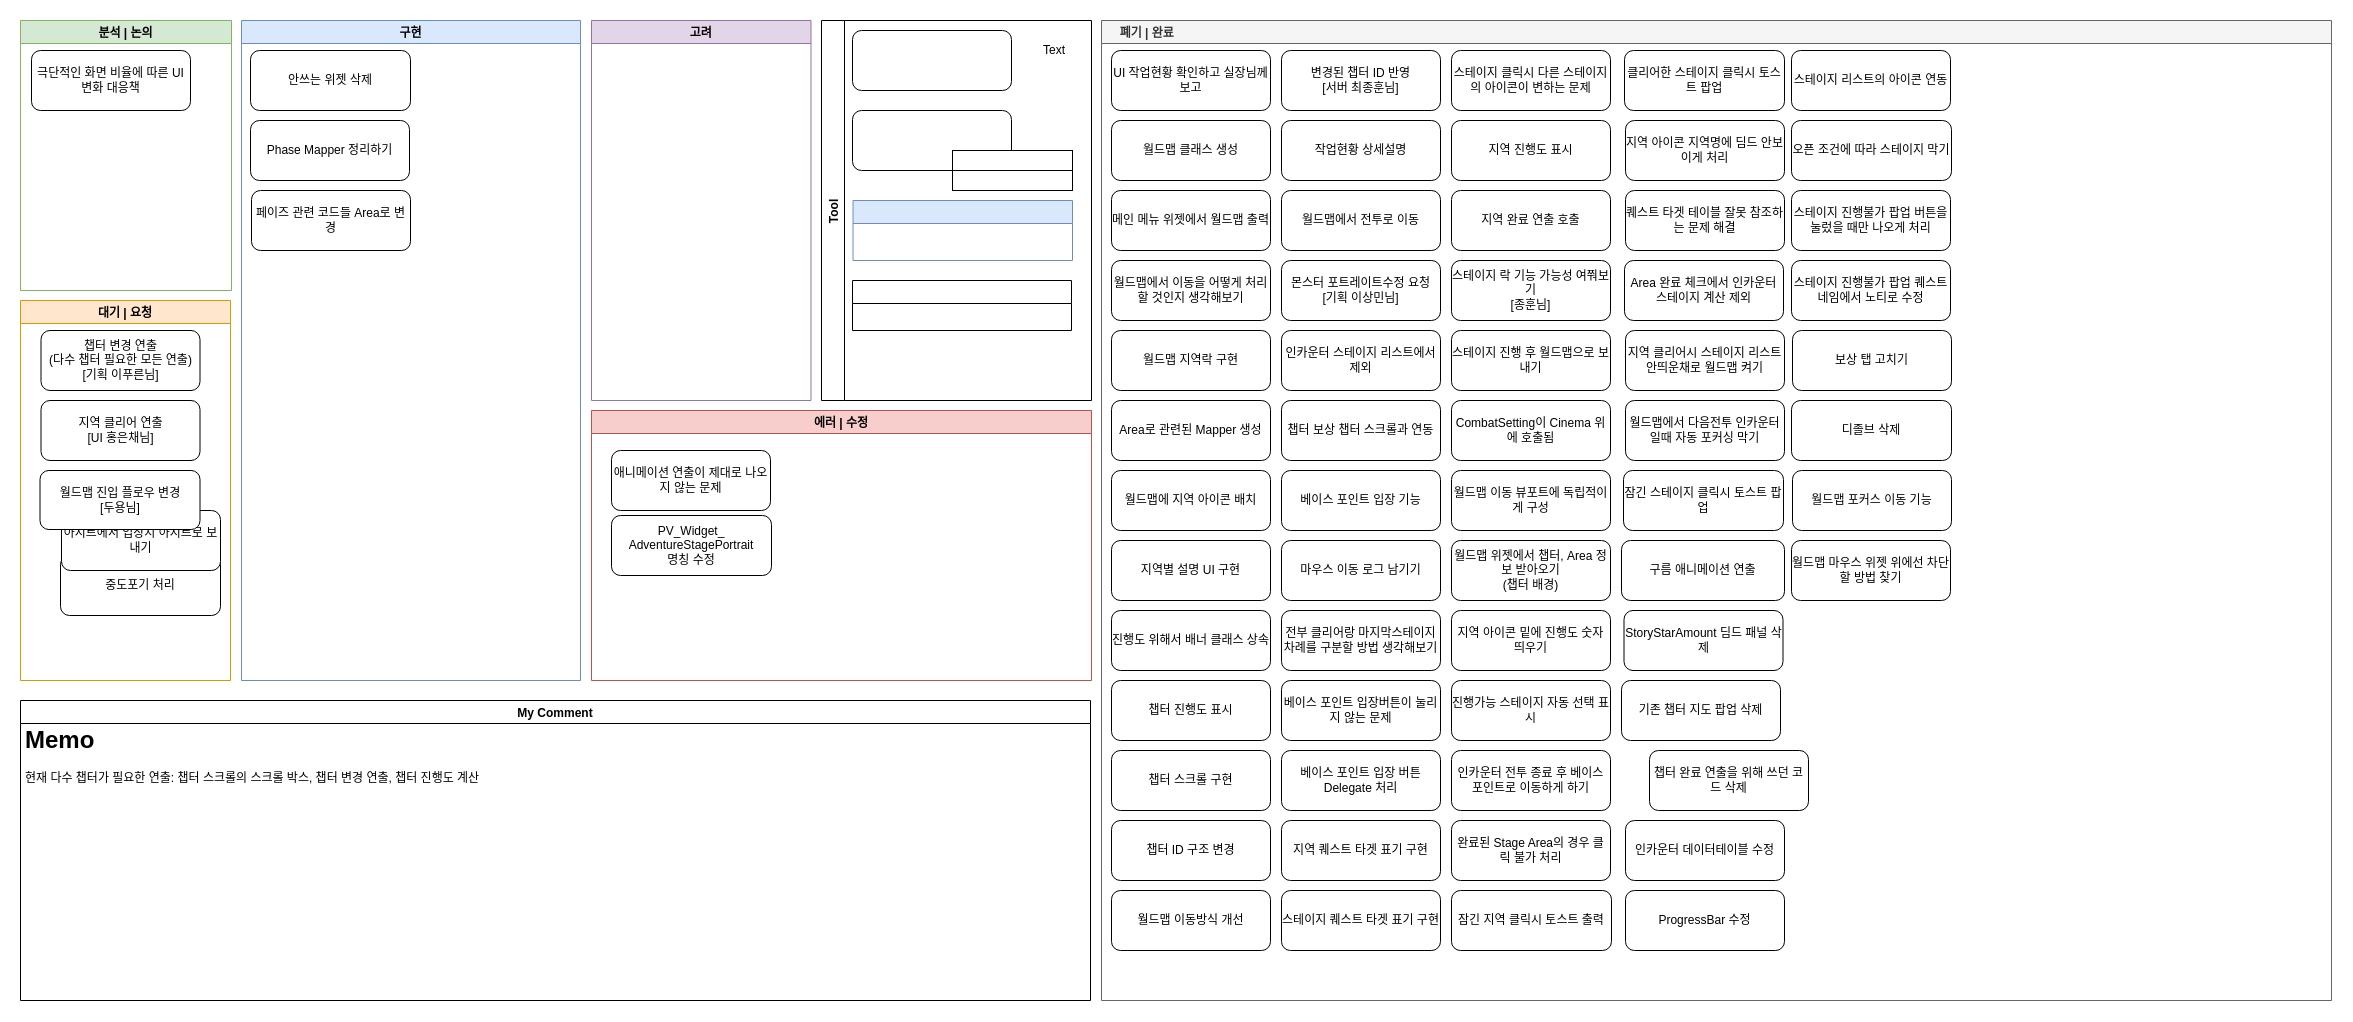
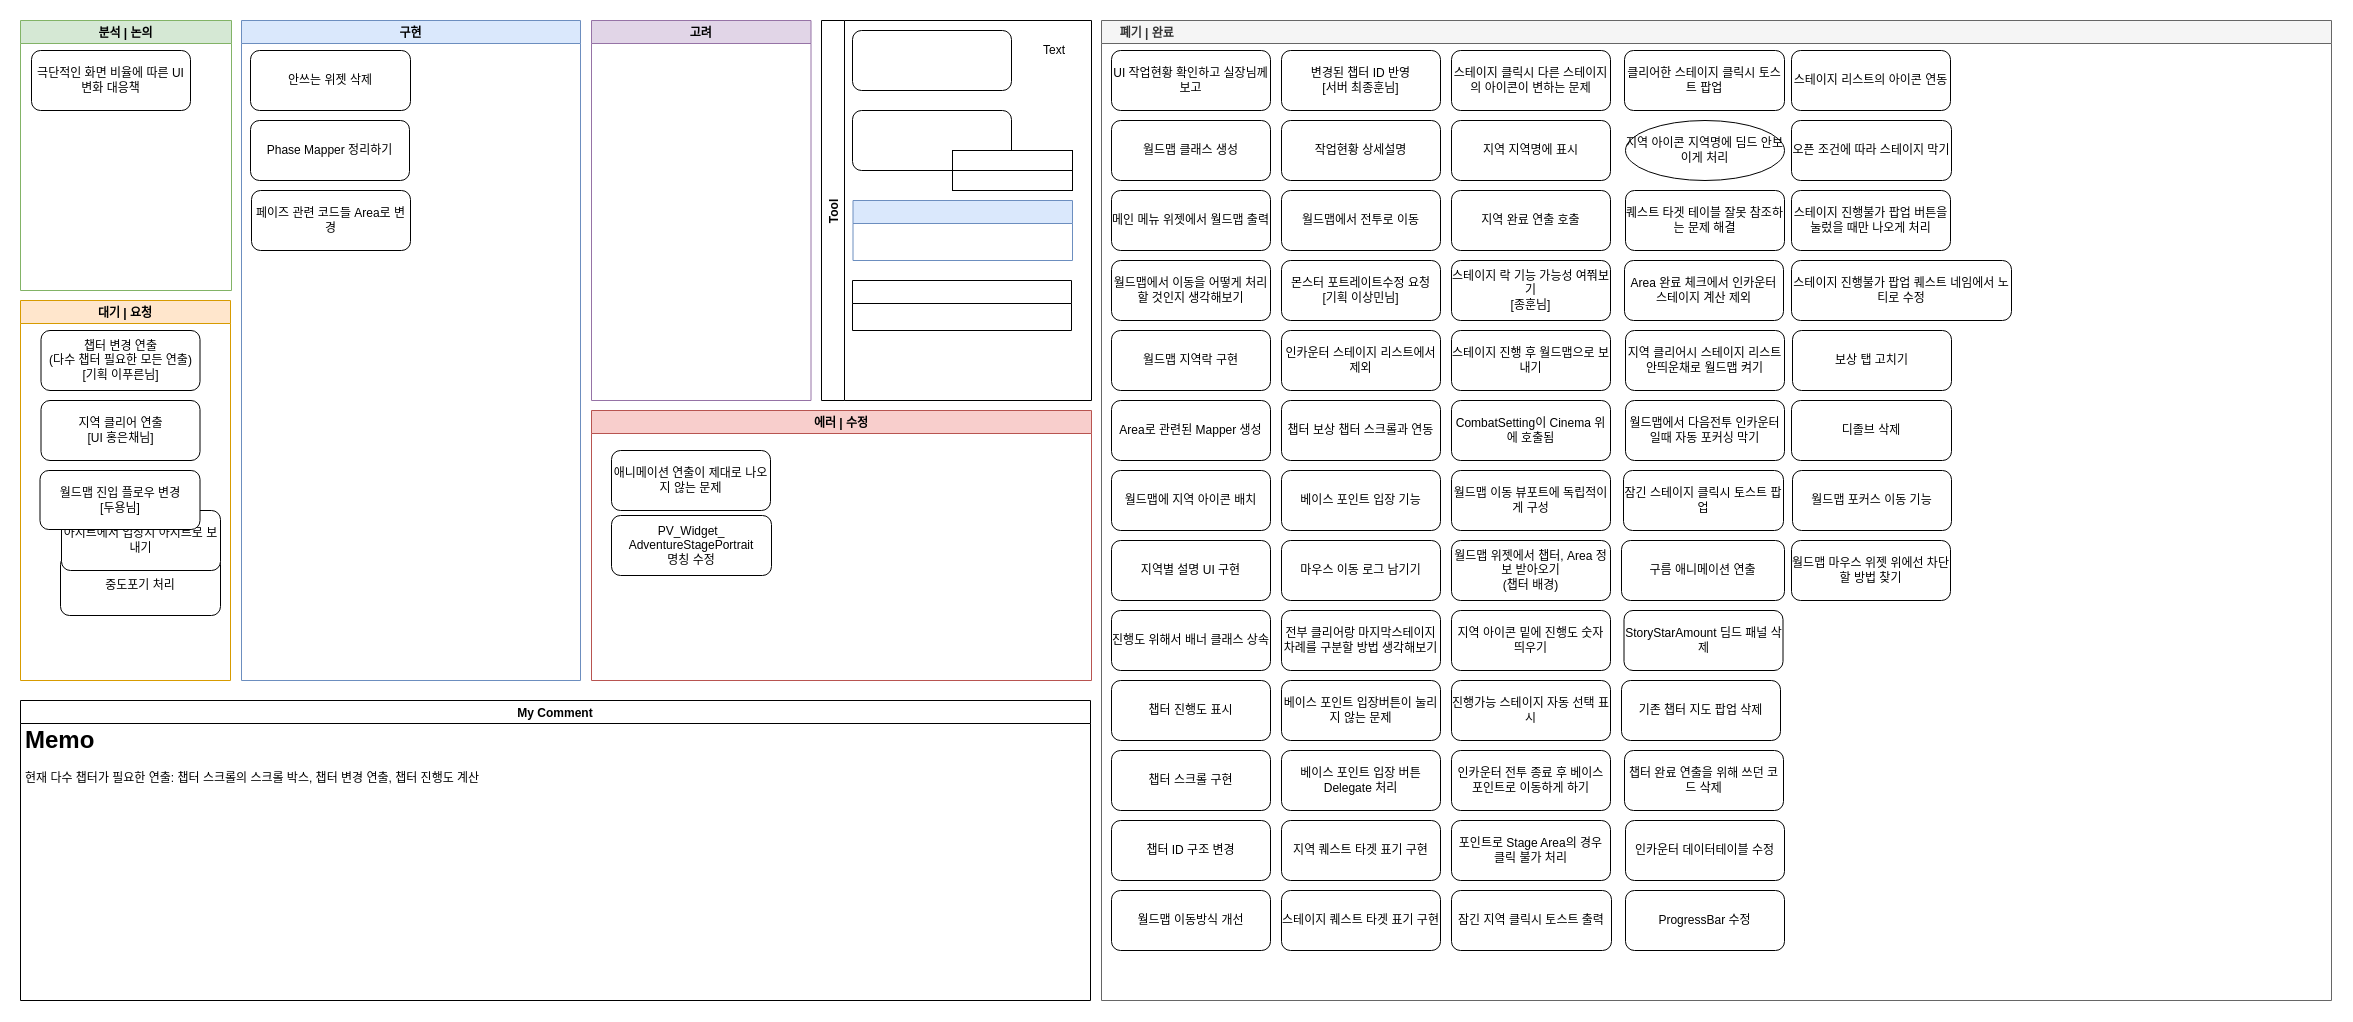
(1531, 151) -> (1531, 151)
(1705, 151) -> (1705, 151)
(1871, 291) -> (1902, 291)
(1729, 781) -> (1704, 781)
(1531, 851) -> (1531, 851)
